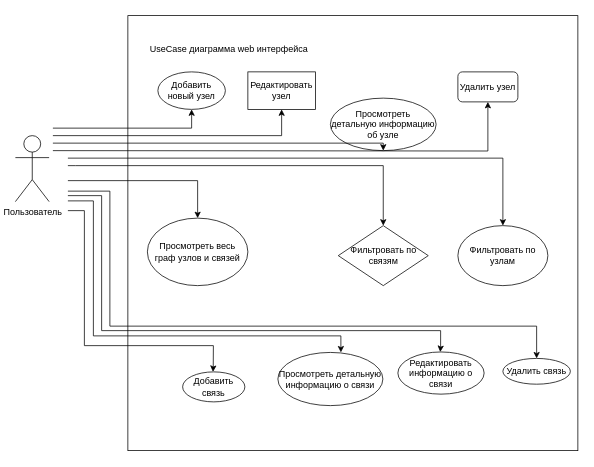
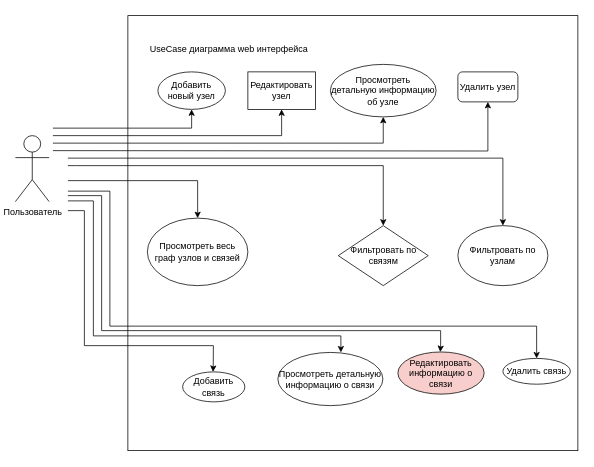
(383, 124) -> (383, 90)
(441, 373) -> (441, 373)
